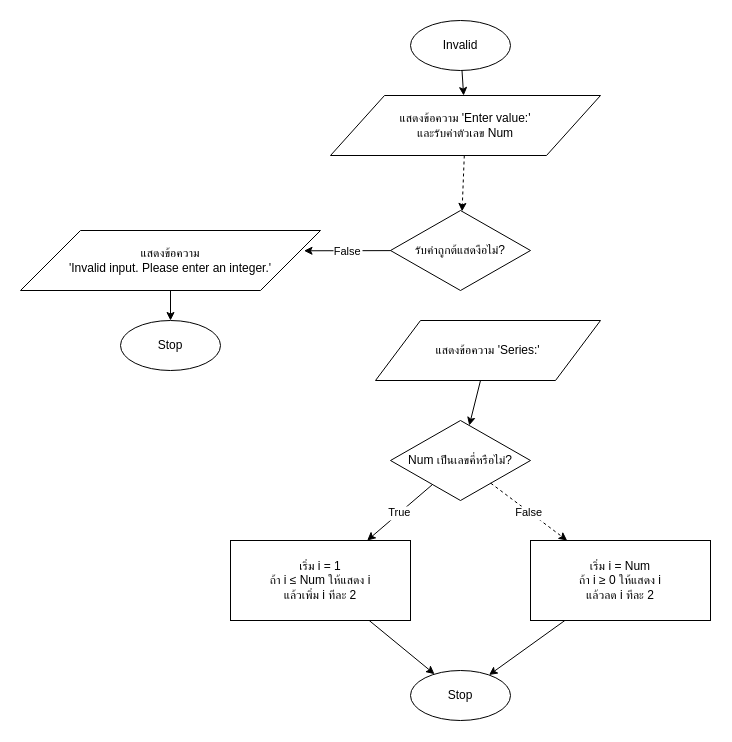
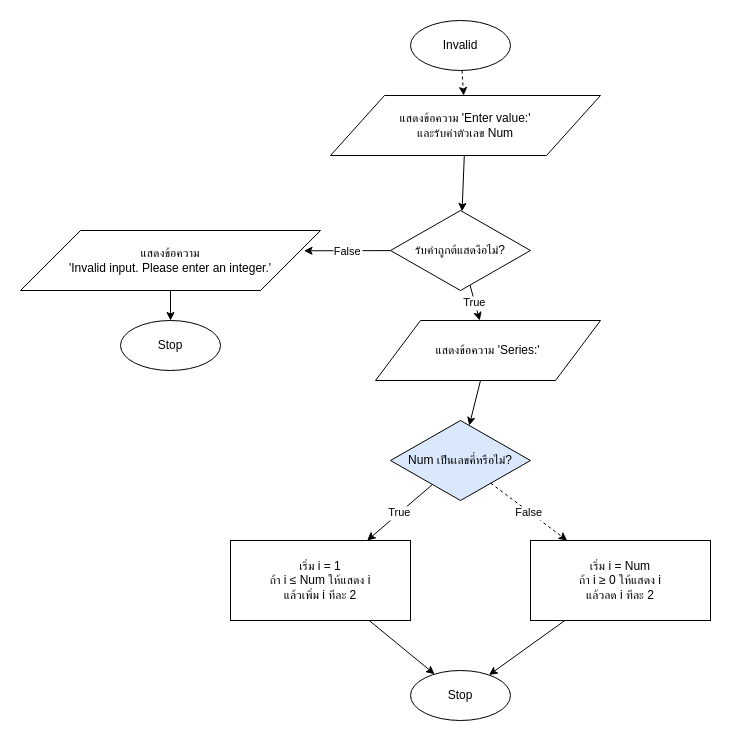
(463, 80) -> (463, 80)
(463, 180) -> (463, 180)
none -> (474, 300)
(461, 461) -> (461, 461)
